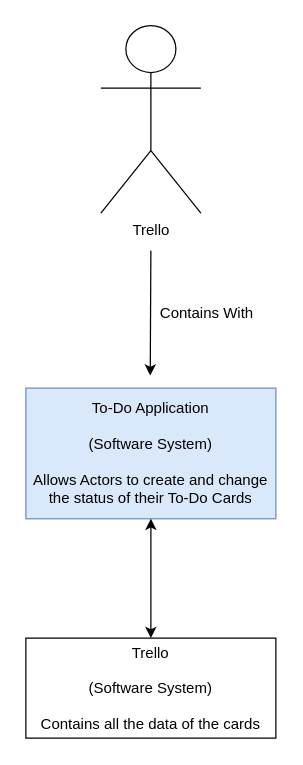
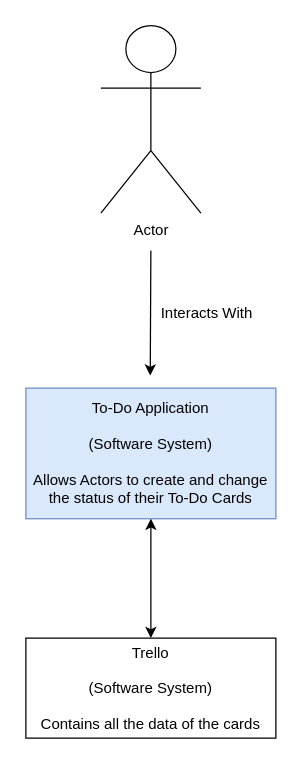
(151, 231) -> (151, 231)
(207, 313) -> (207, 313)
